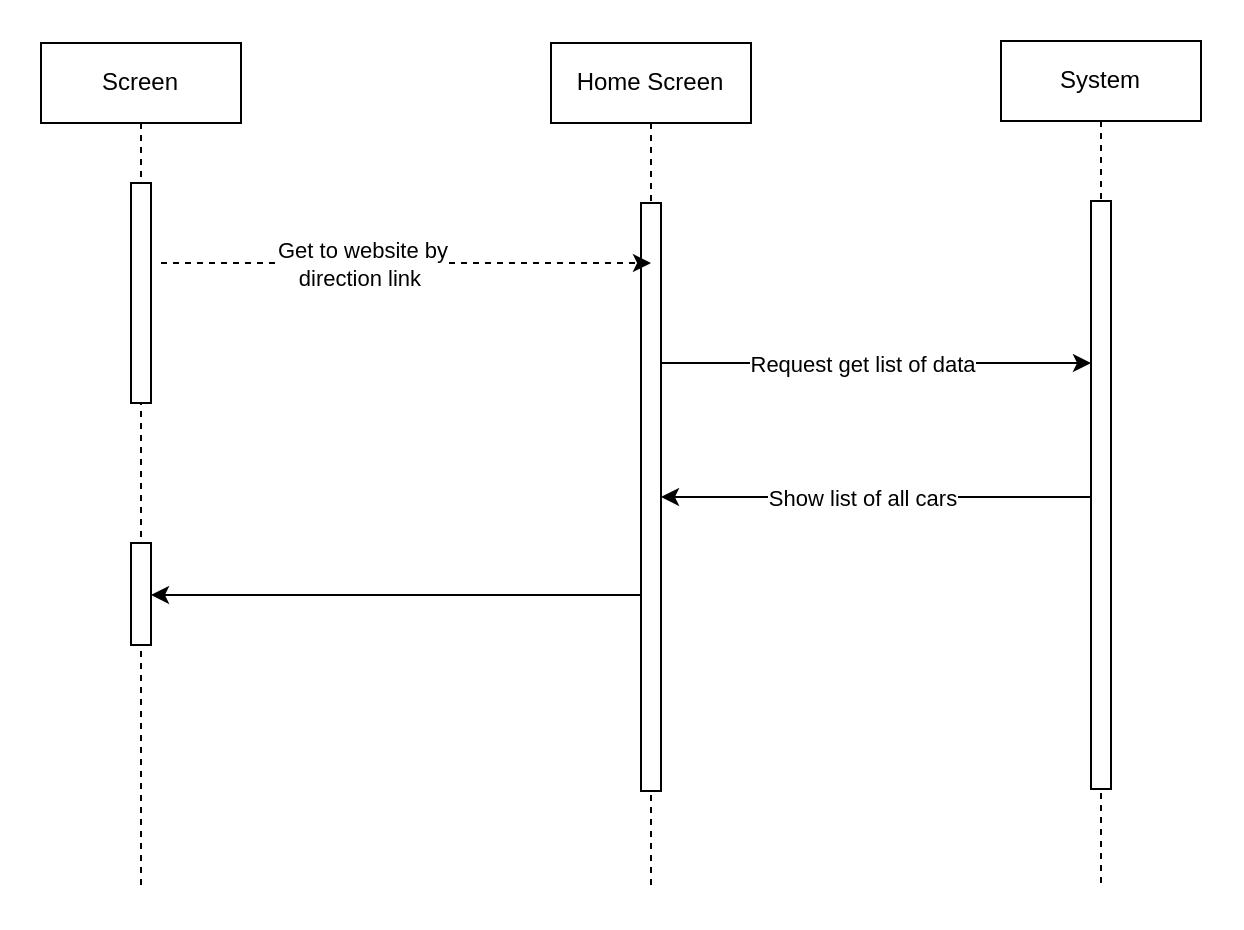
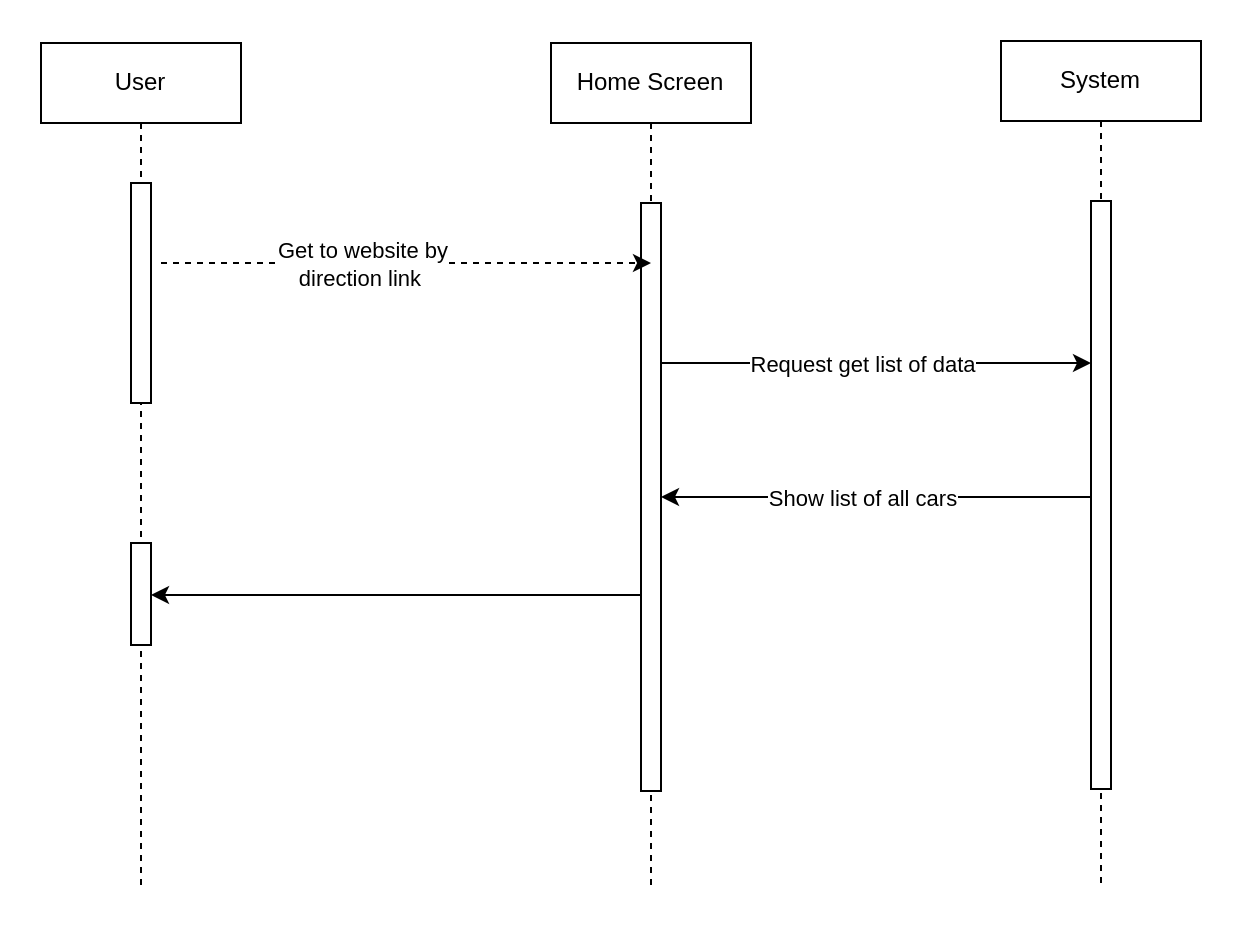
(141, 83) -> (141, 83)
